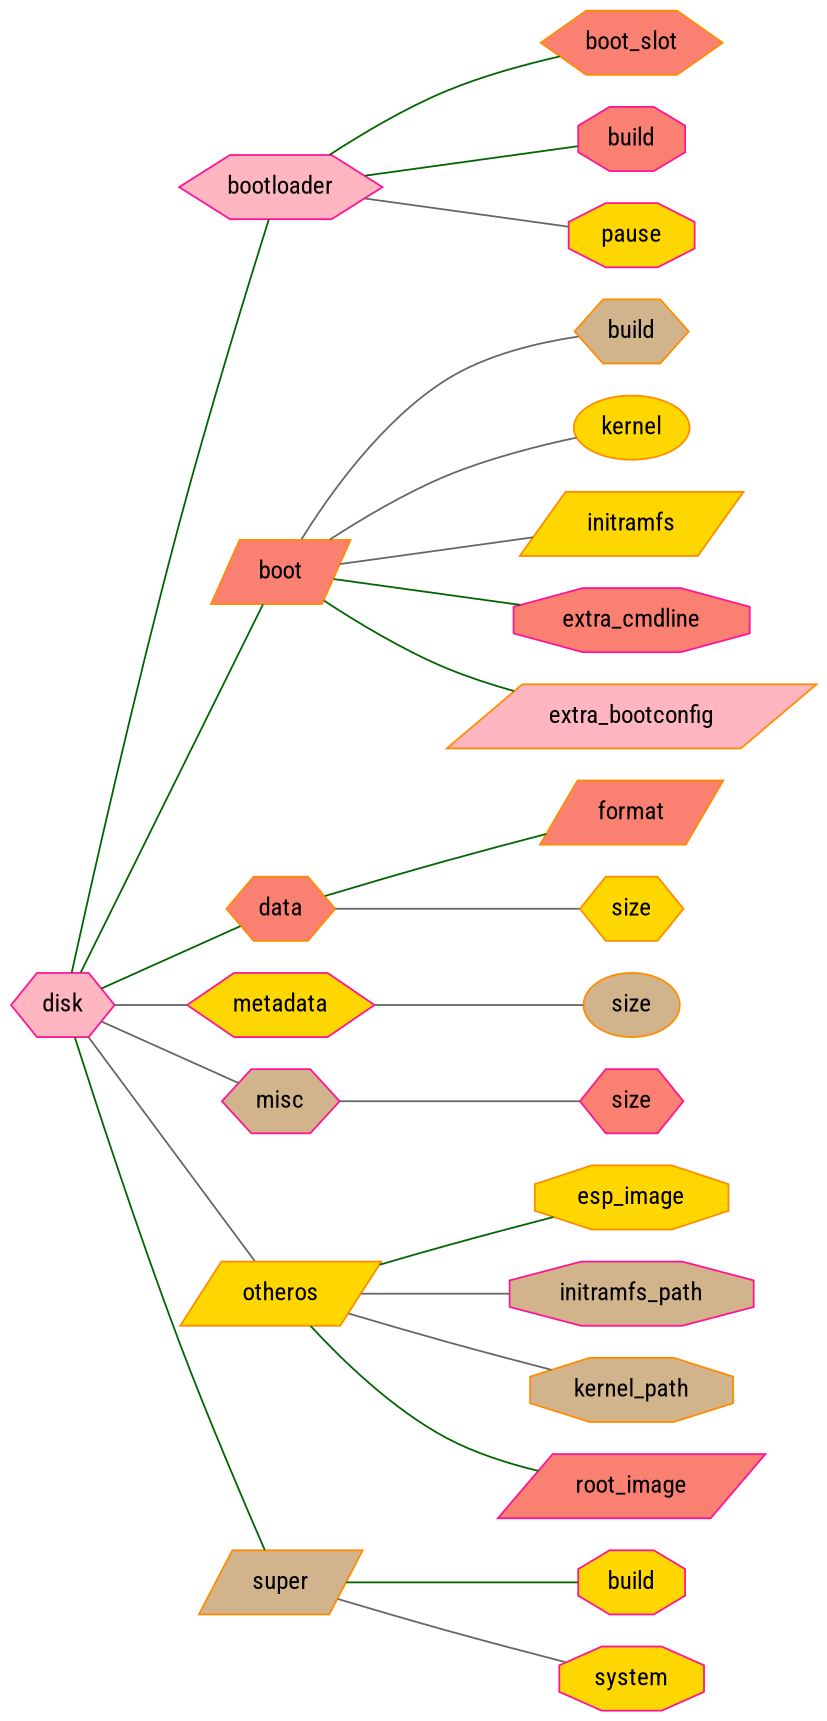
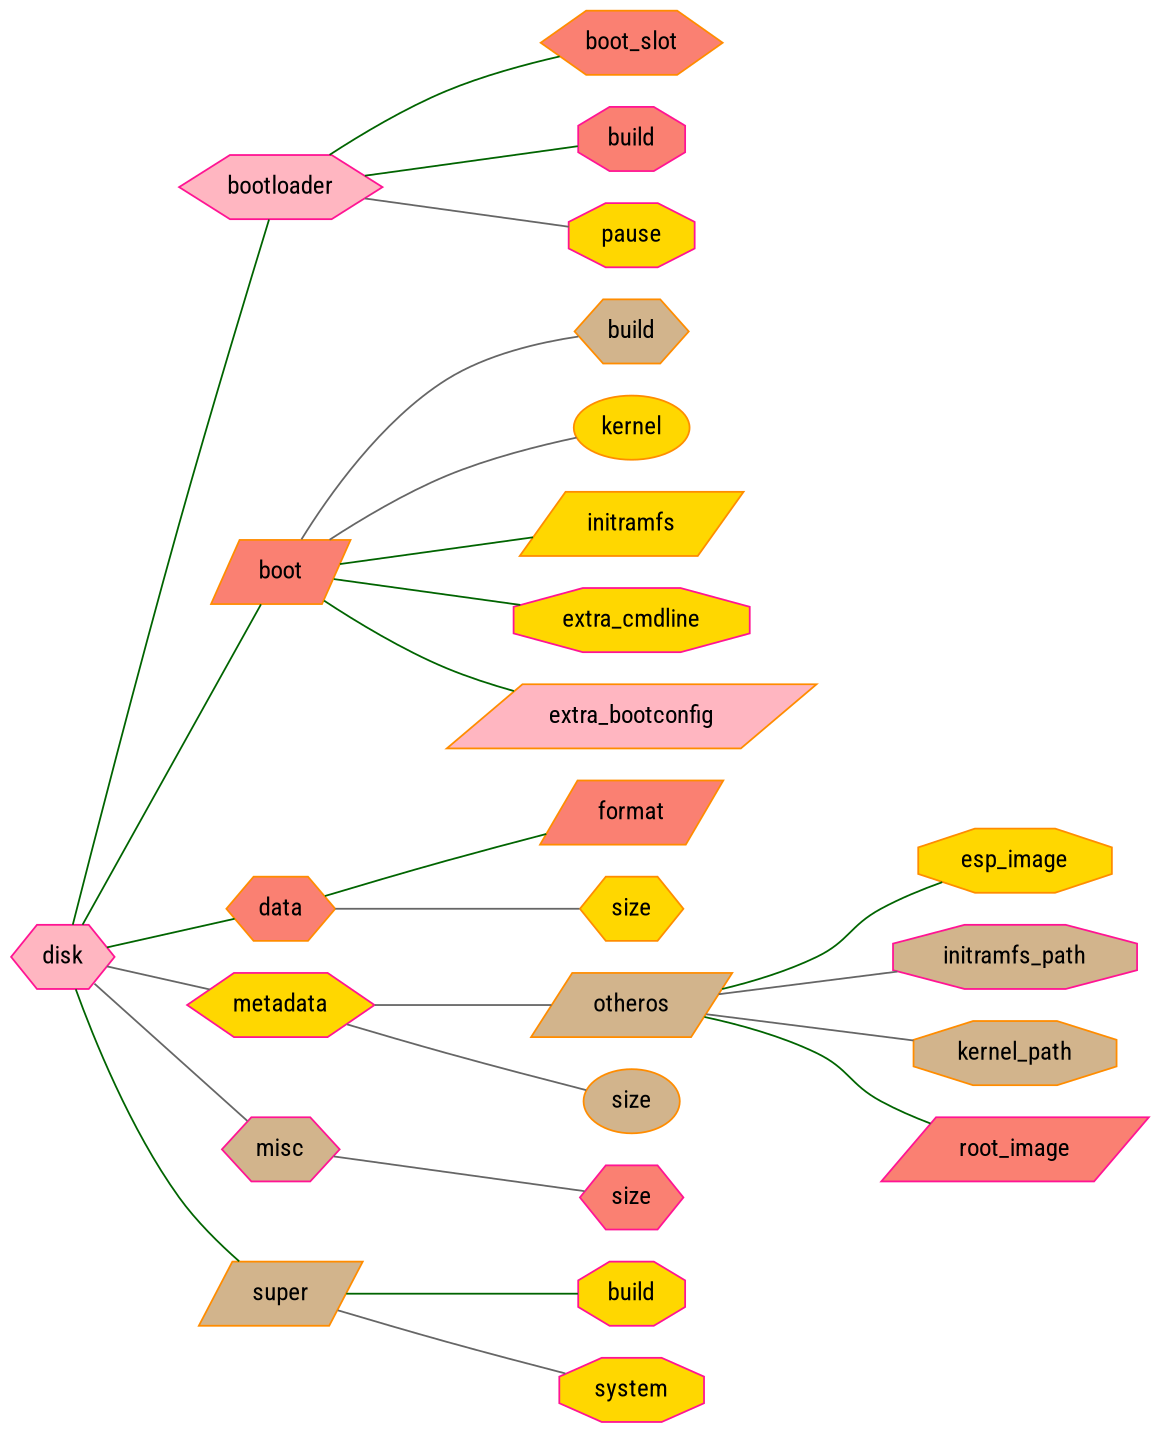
(436, 551) -> (436, 551)
(632, 620) -> (632, 620)
(172, 1149) -> (463, 1005)
(281, 1294) -> (632, 1005)
